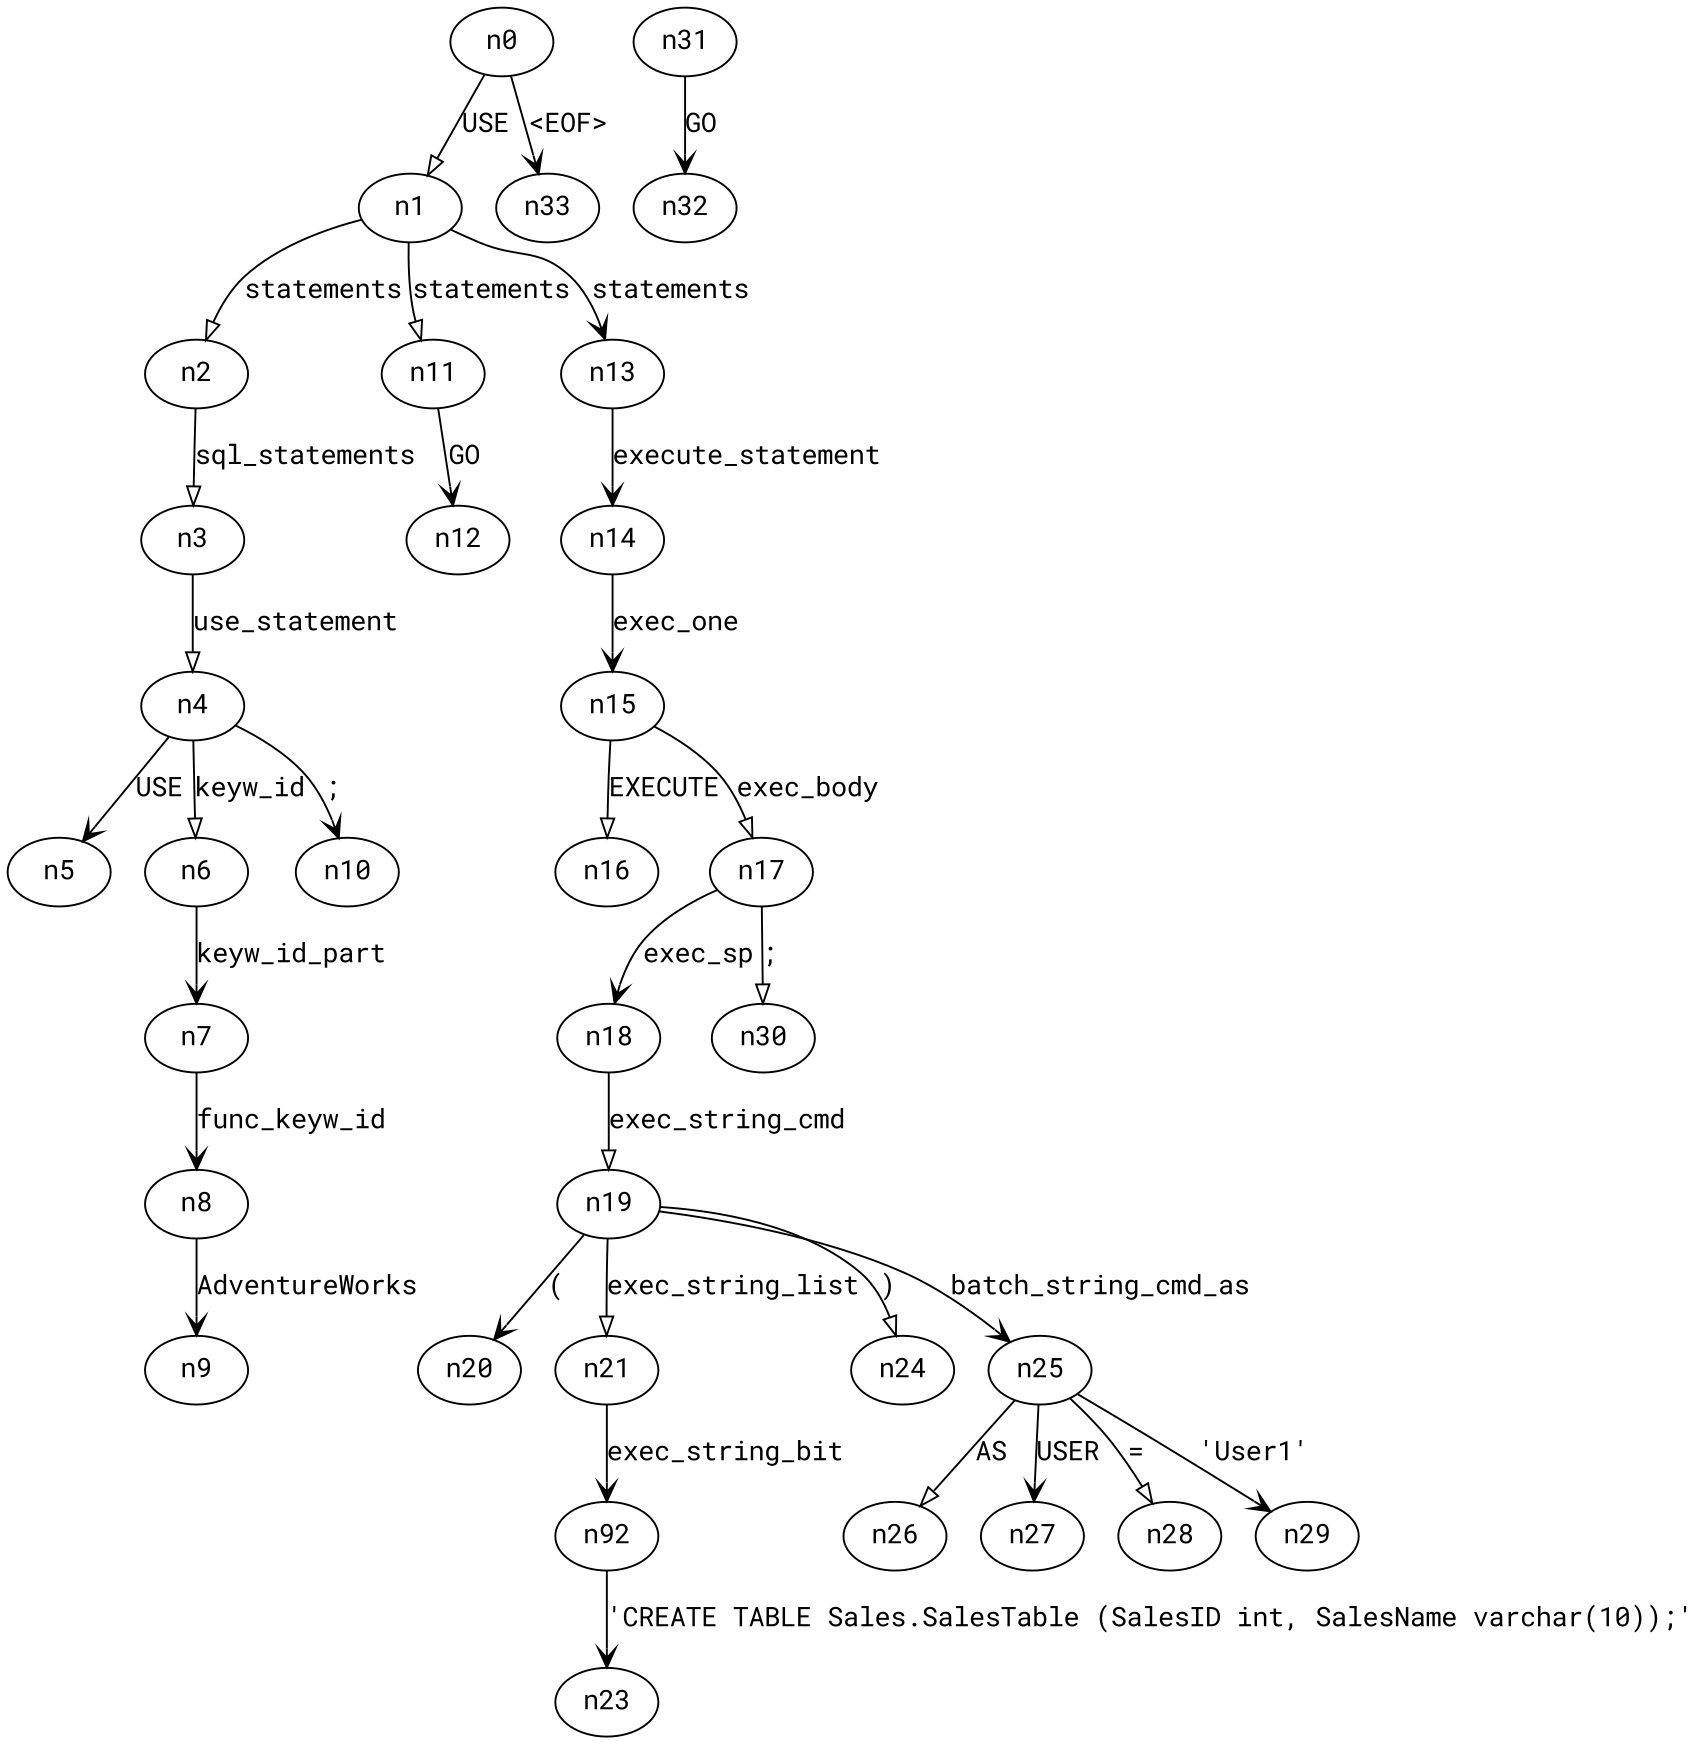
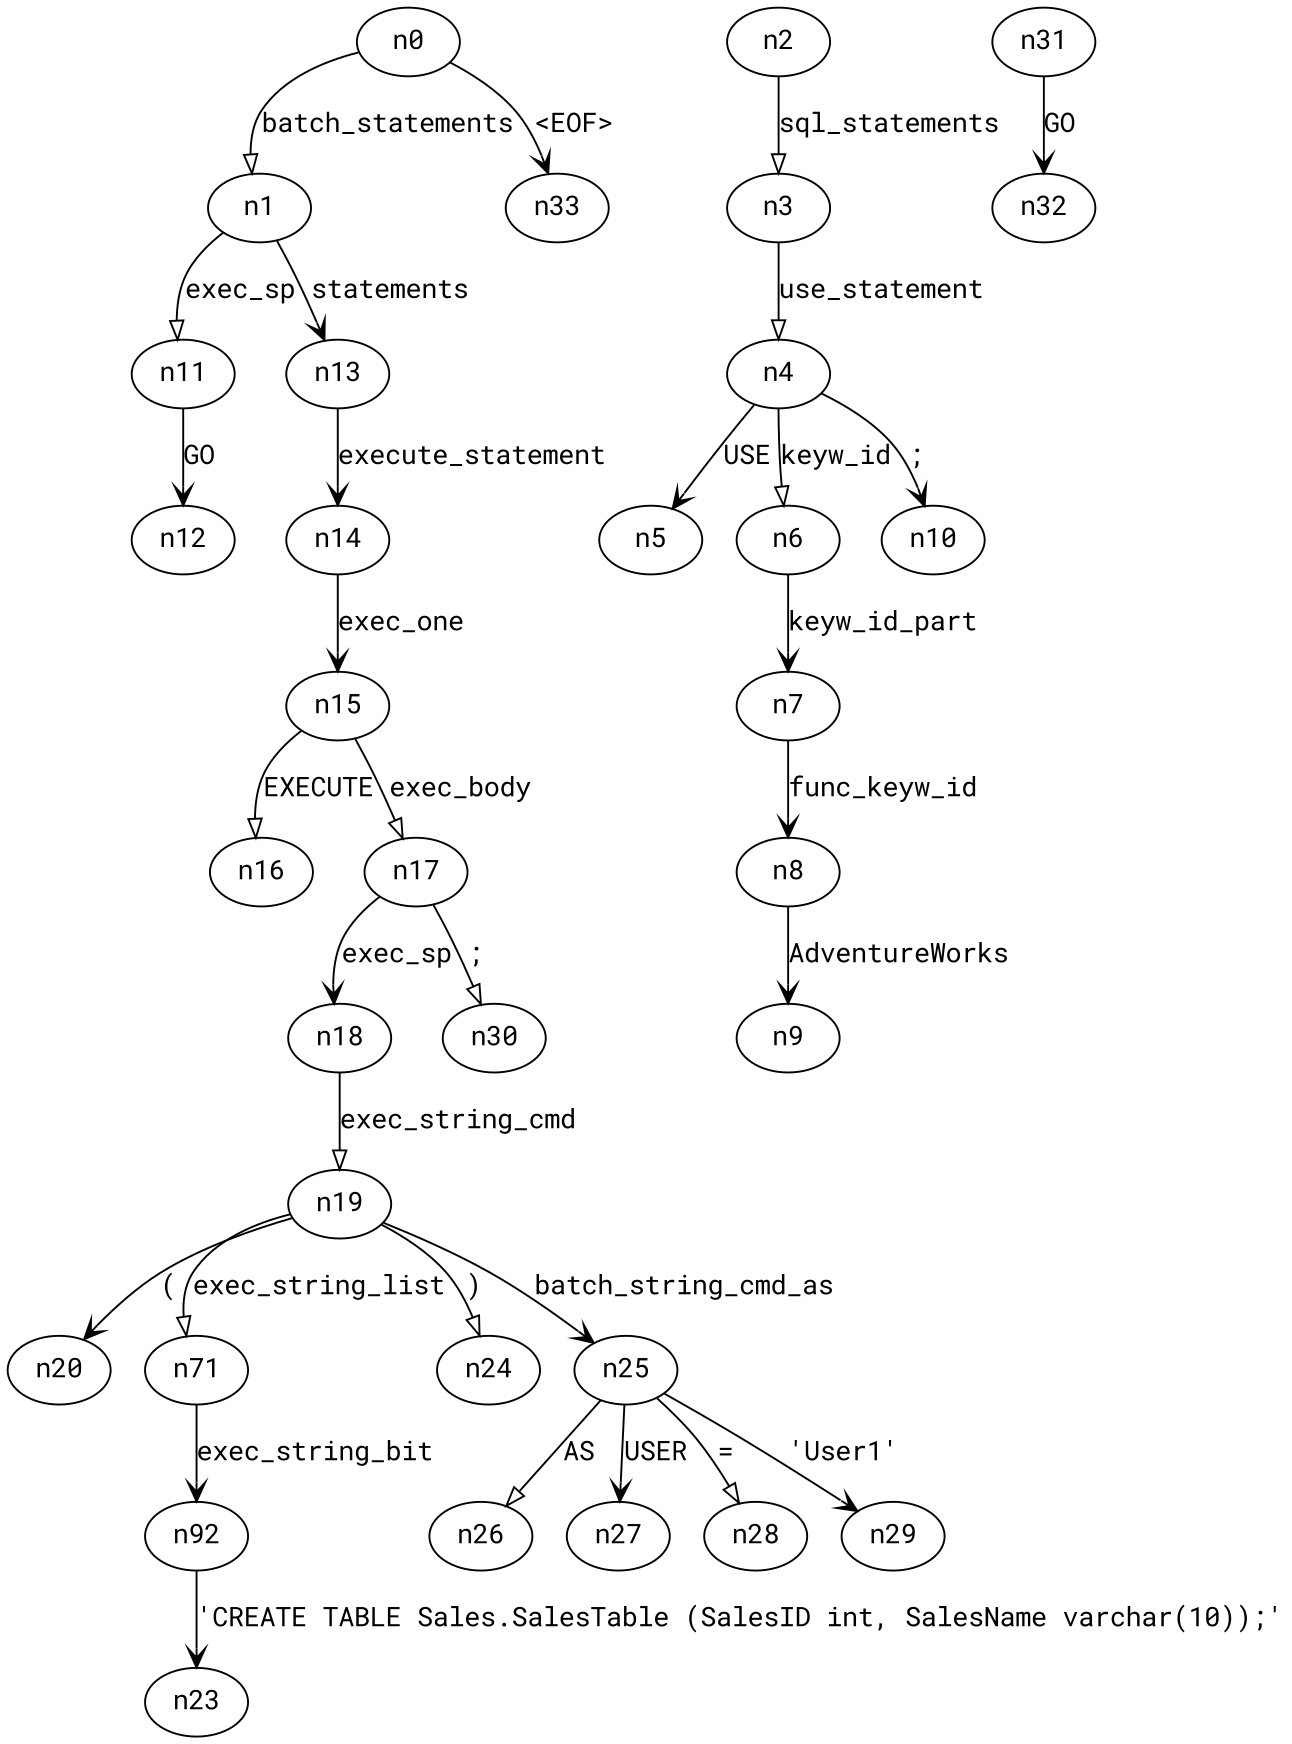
(486, 125) -> (388, 125)
(275, 254) -> none
(491, 291) -> (240, 291)
(607, 1370) -> (197, 1370)
